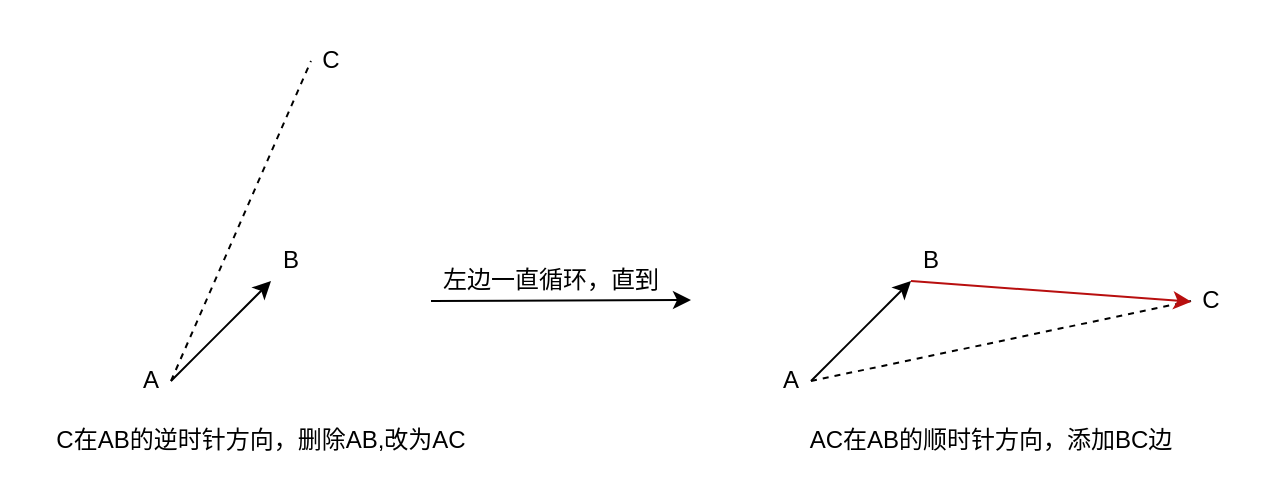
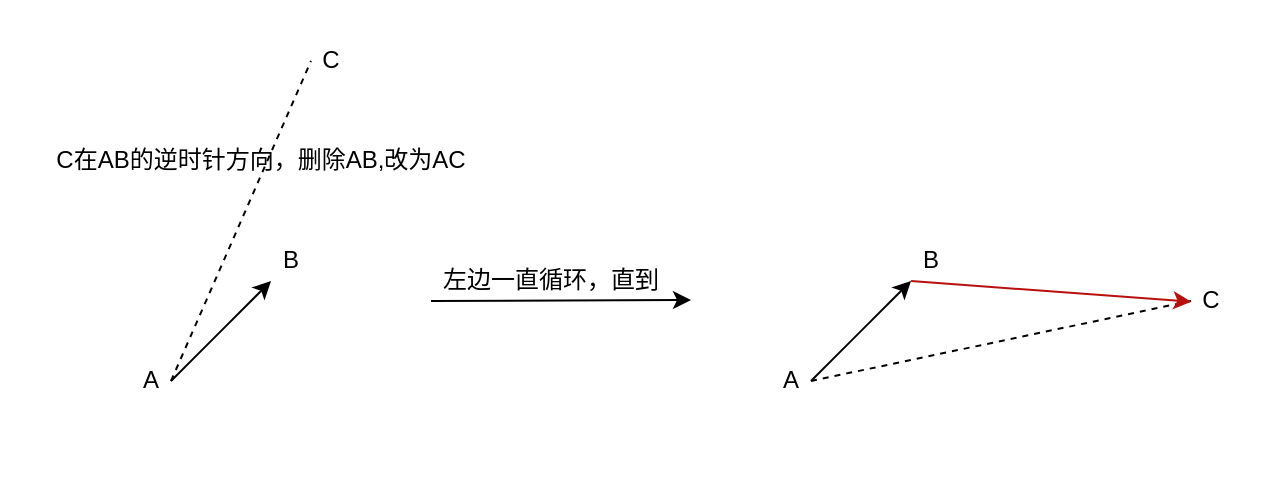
(261, 441) -> (261, 161)
(991, 441) -> none
